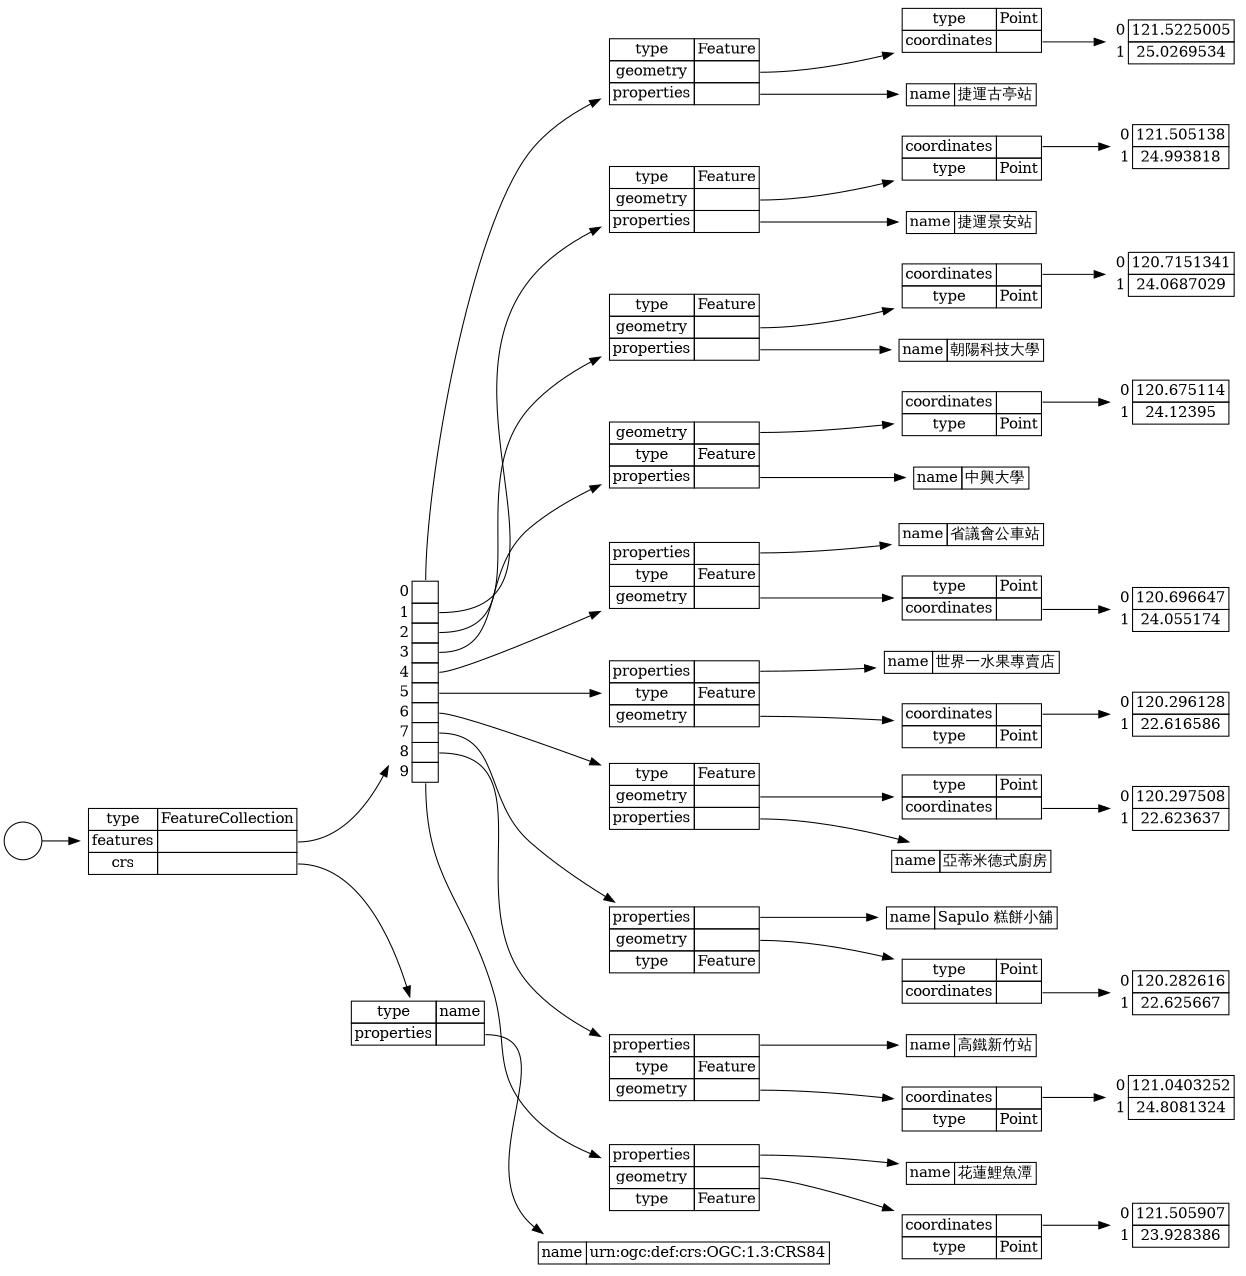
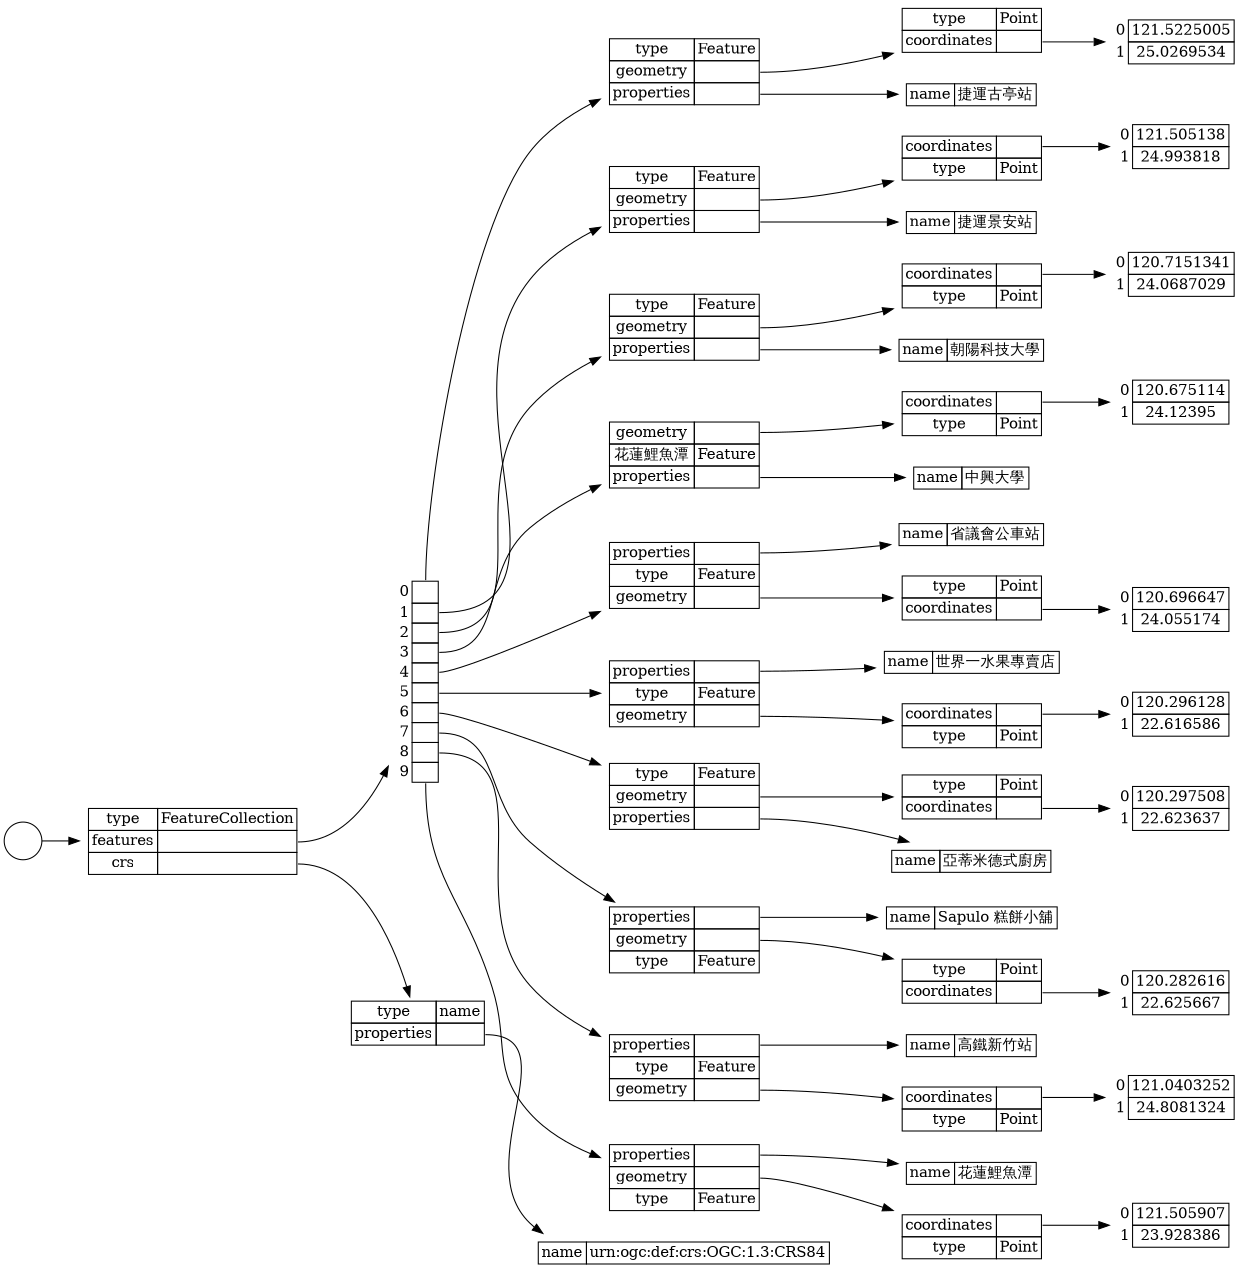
(652, 454) -> (652, 454)
